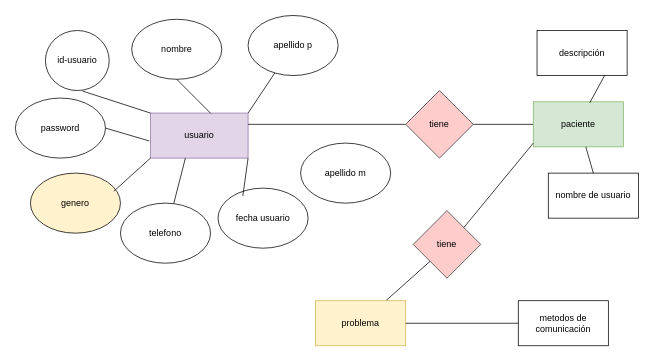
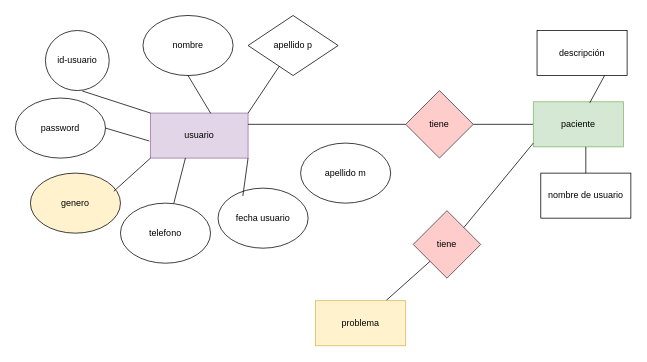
(293, 45) -> (293, 45)
(177, 49) -> (188, 45)
(593, 195) -> (585, 195)
(462, 323) -> none
(563, 323) -> none
